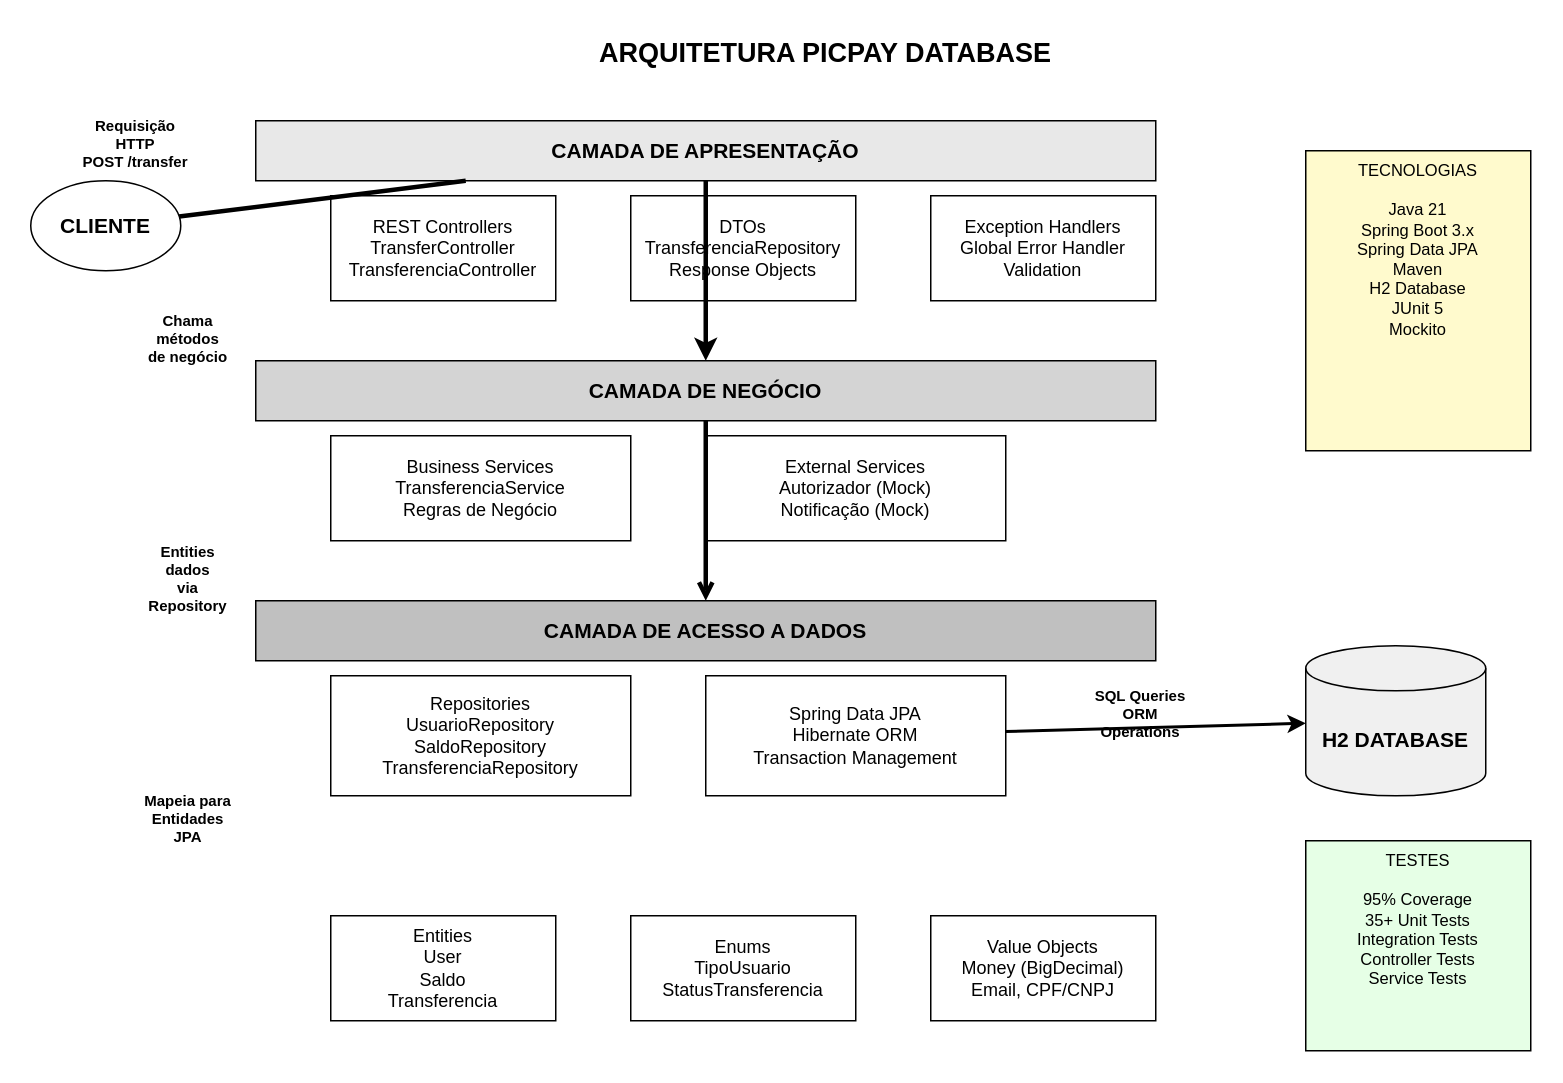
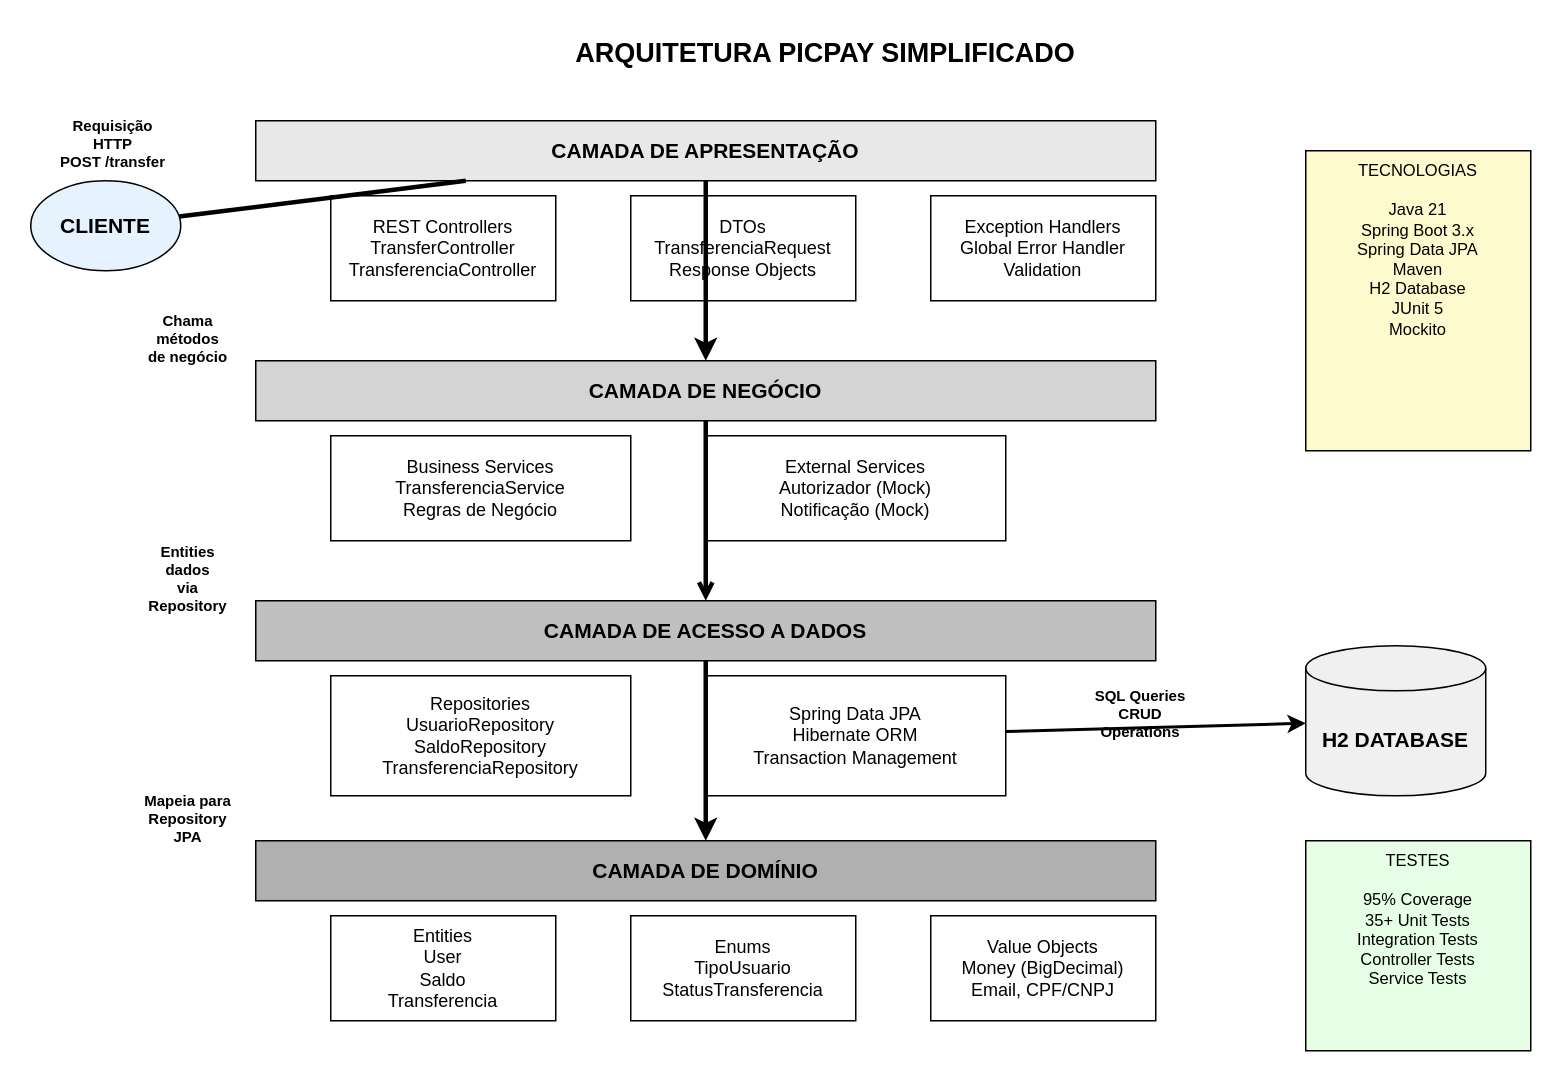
(826, 53) -> (826, 53)
(136, 143) -> (113, 143)
(106, 226) -> (106, 226)
(743, 248) -> (743, 248)
(1141, 713) -> (1141, 713)
none -> (706, 743)
(188, 818) -> (188, 818)
none -> (706, 871)
